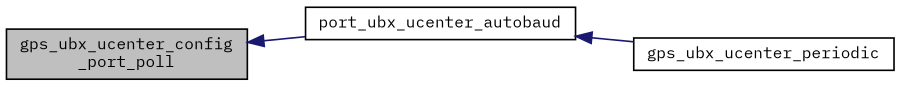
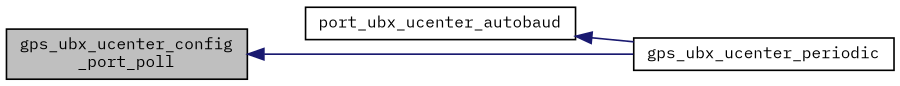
(285, 39) -> (449, 54)
